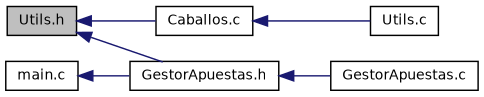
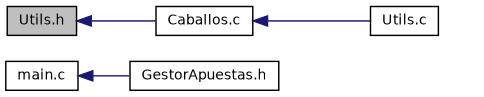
(127, 50) -> none
(404, 76) -> none
